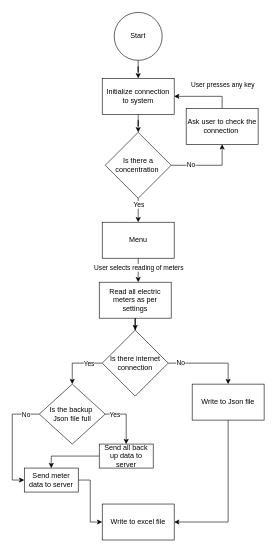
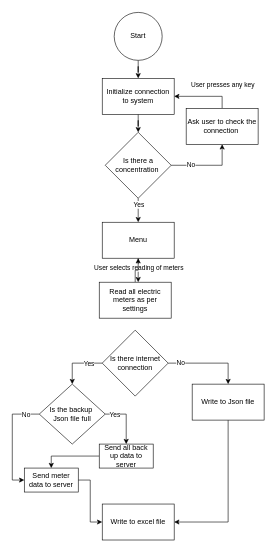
(135, 326) -> (135, 276)
